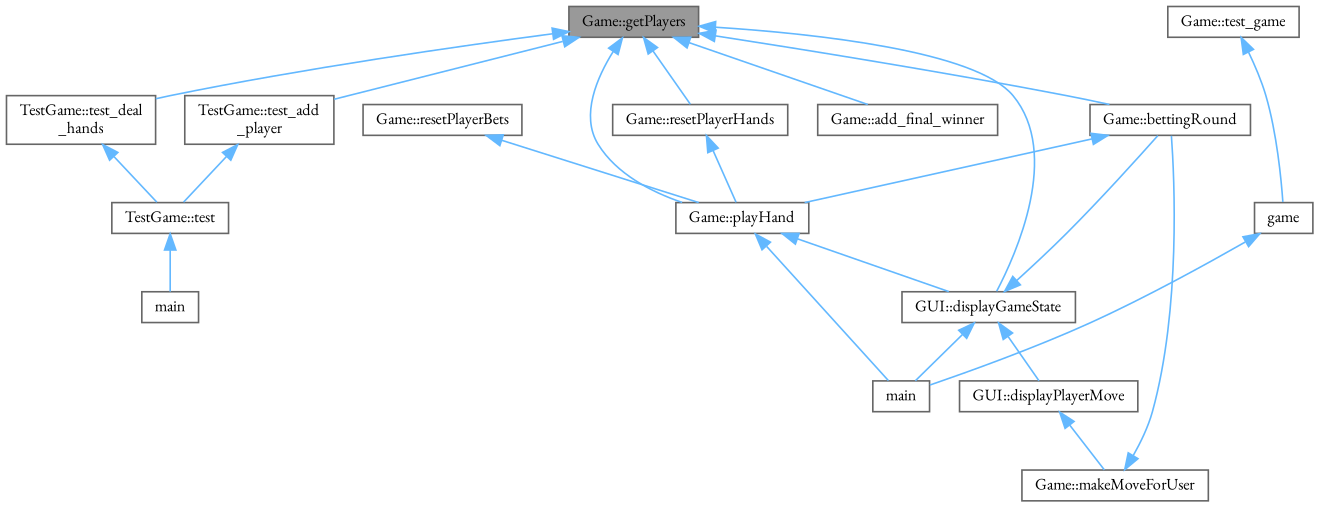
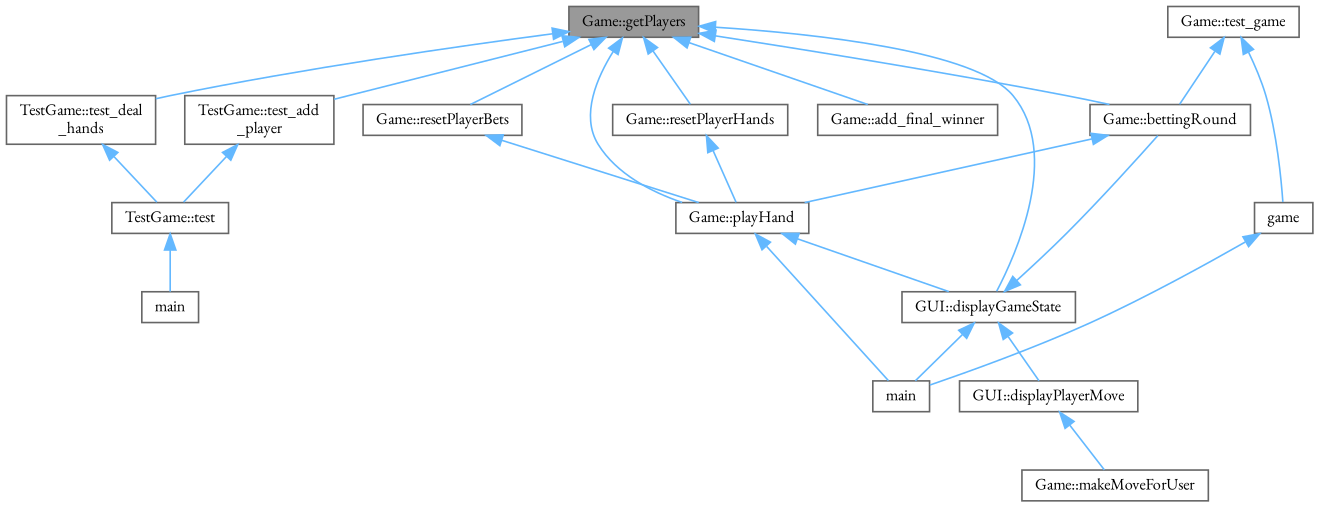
none -> (531, 75)
(1171, 299) -> (1197, 78)
